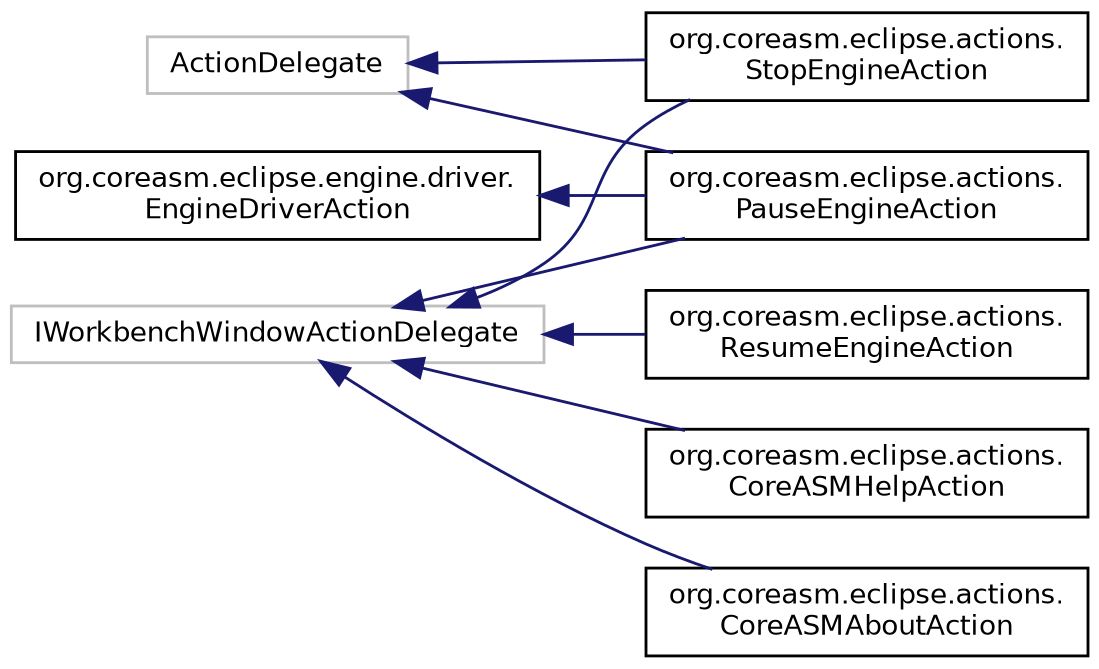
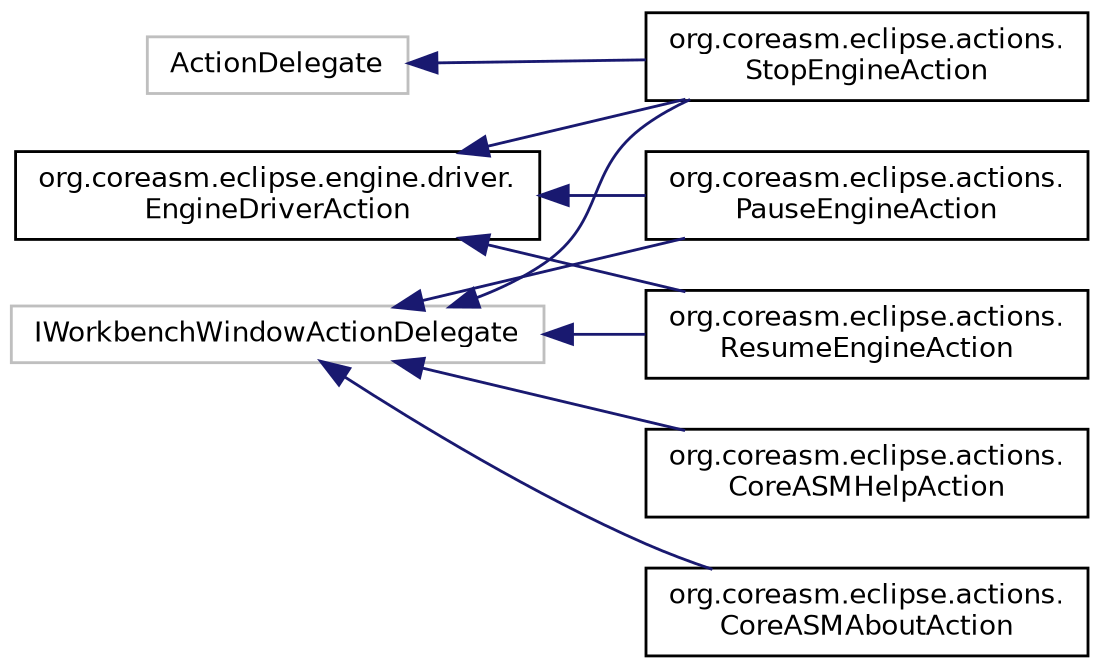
none -> (587, 123)
(552, 126) -> none
none -> (611, 274)
